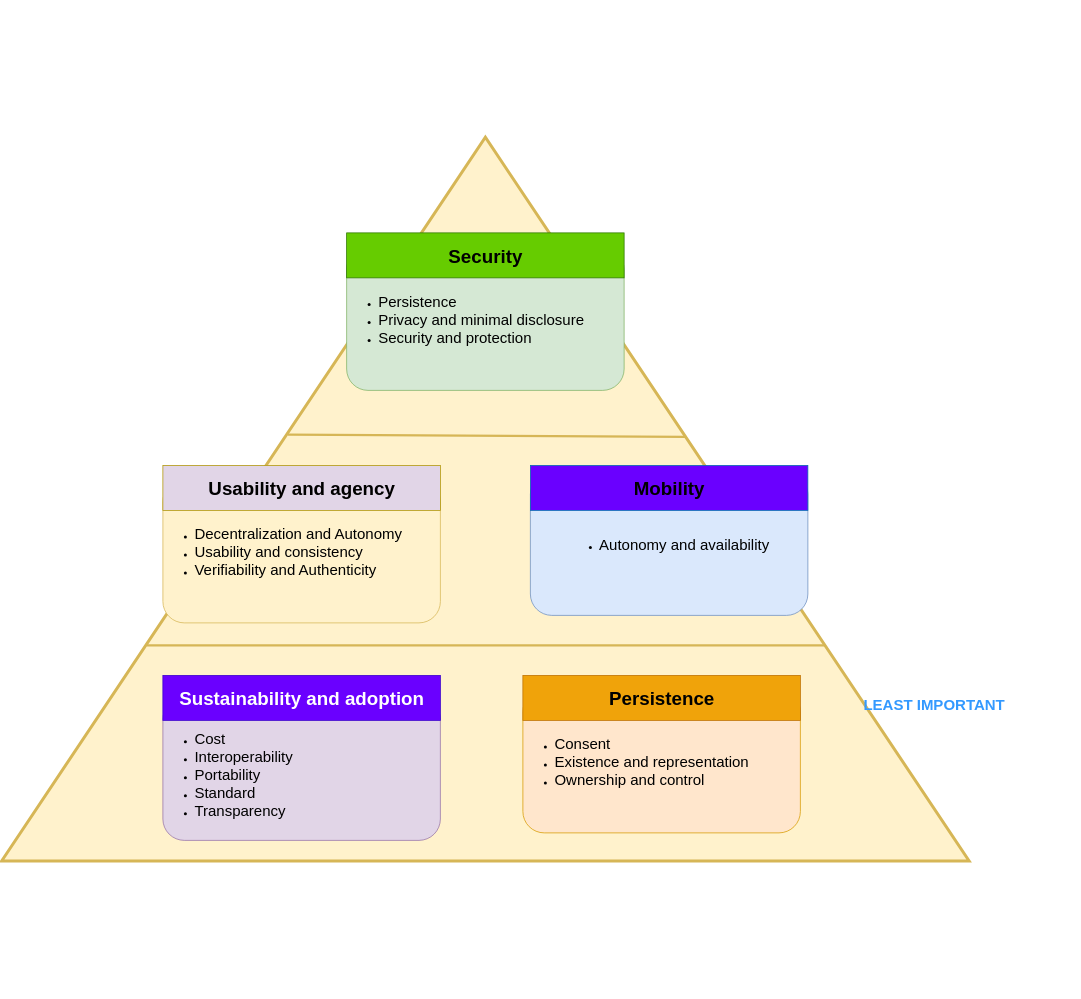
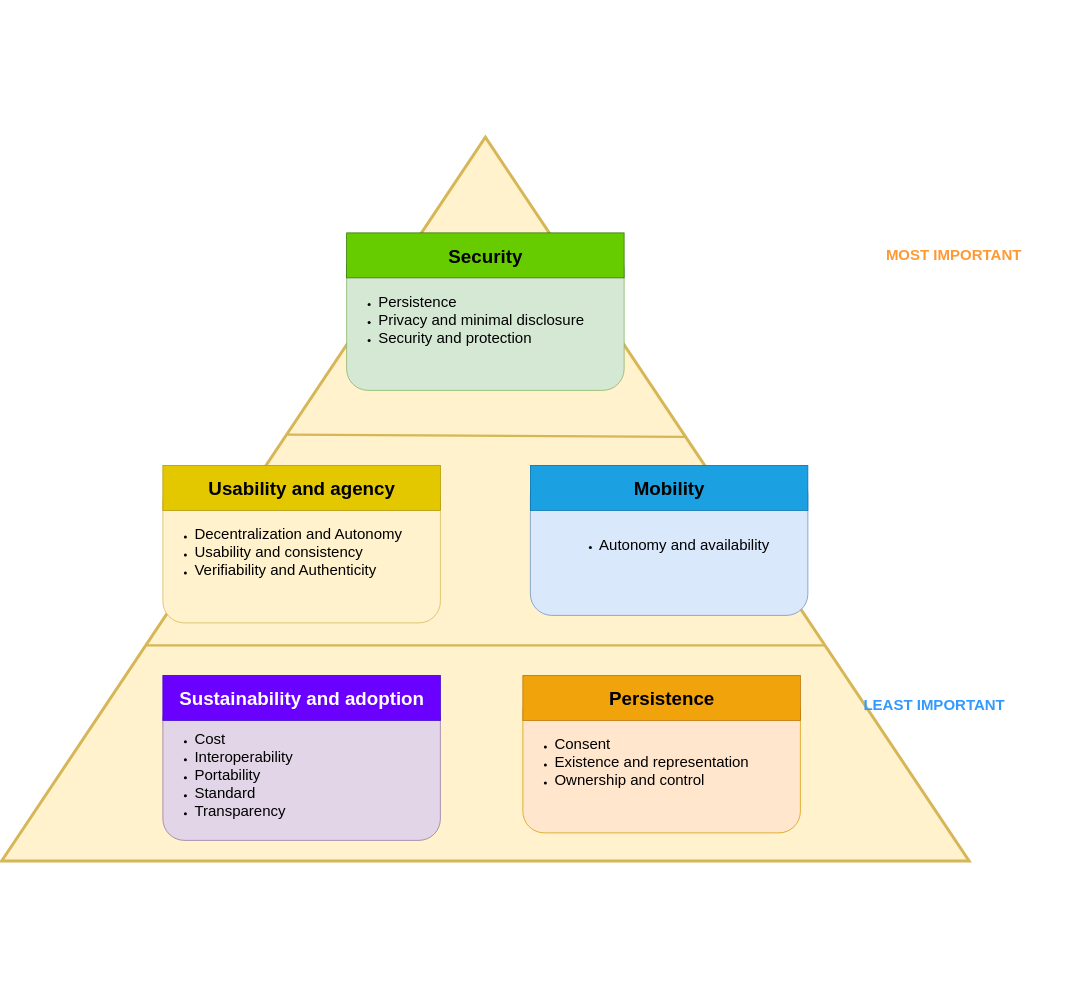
none -> (975, 263)
(302, 488) -> (302, 488)
(669, 488) -> (669, 488)
